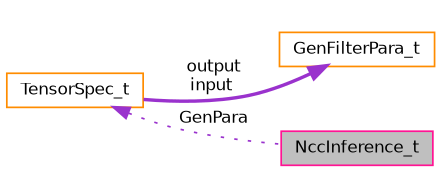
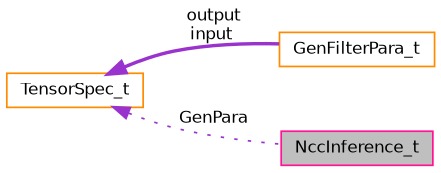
(229, 99) -> (200, 47)
